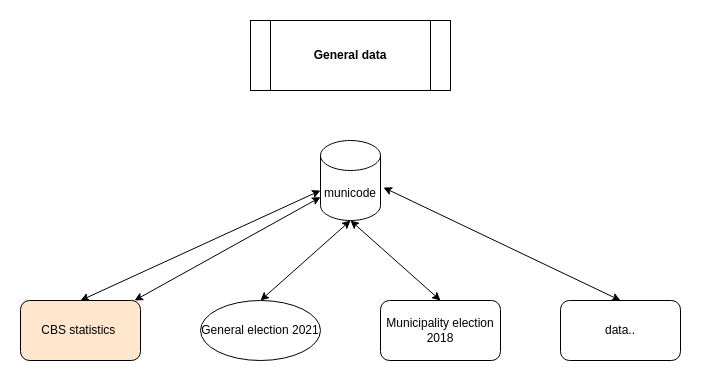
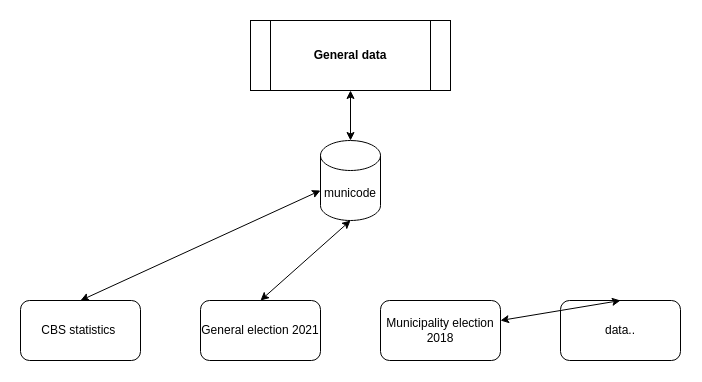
(502, 244) -> (561, 311)
(228, 249) -> (351, 116)
(396, 261) -> none
(81, 331) -> (81, 331)
(261, 331) -> (261, 331)
